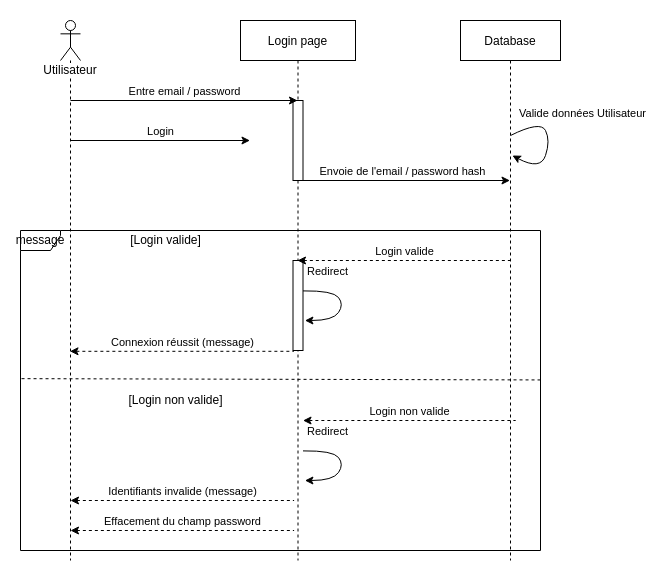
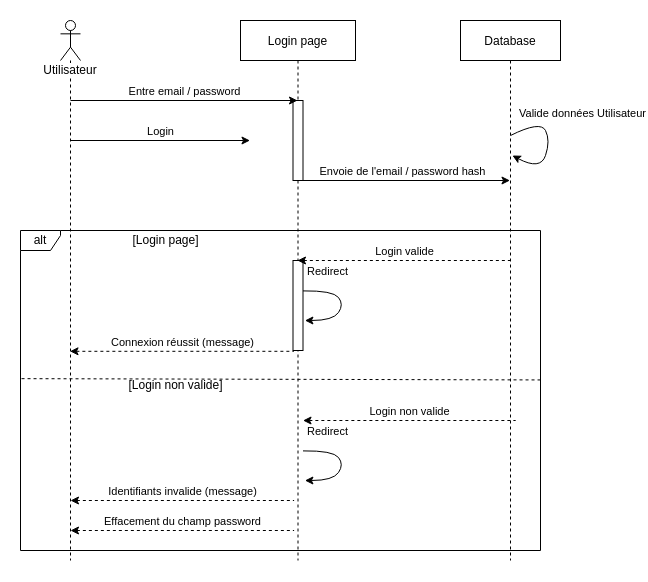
(41, 241) -> (41, 241)
(166, 241) -> (166, 241)
(176, 401) -> (176, 386)
